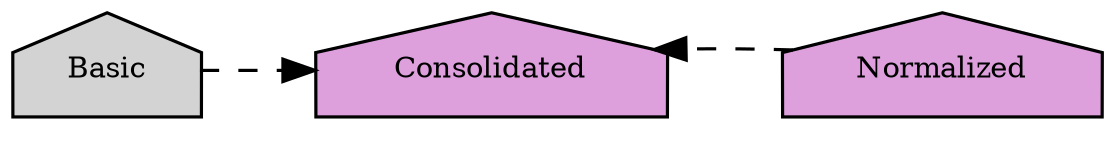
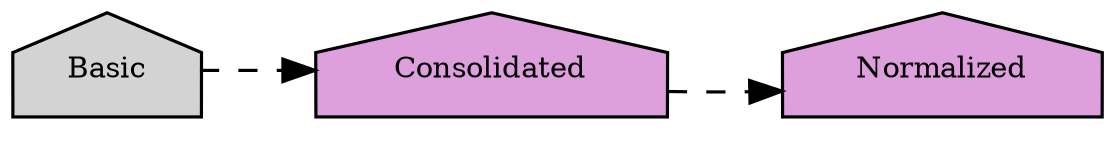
(740, 49) -> (709, 92)
